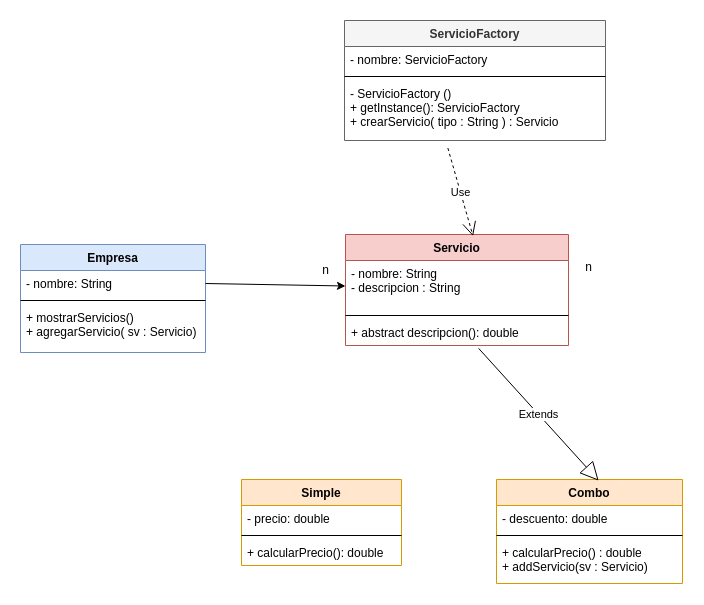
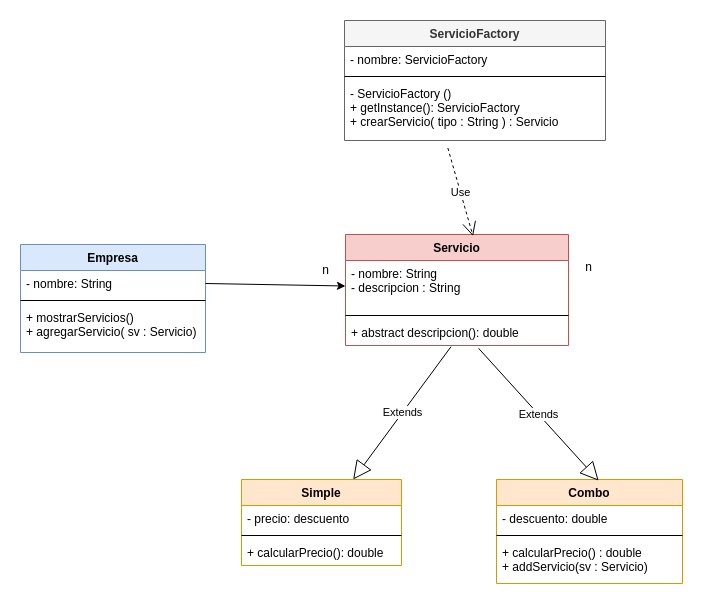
none -> (407, 406)
(293, 519) -> (305, 519)
